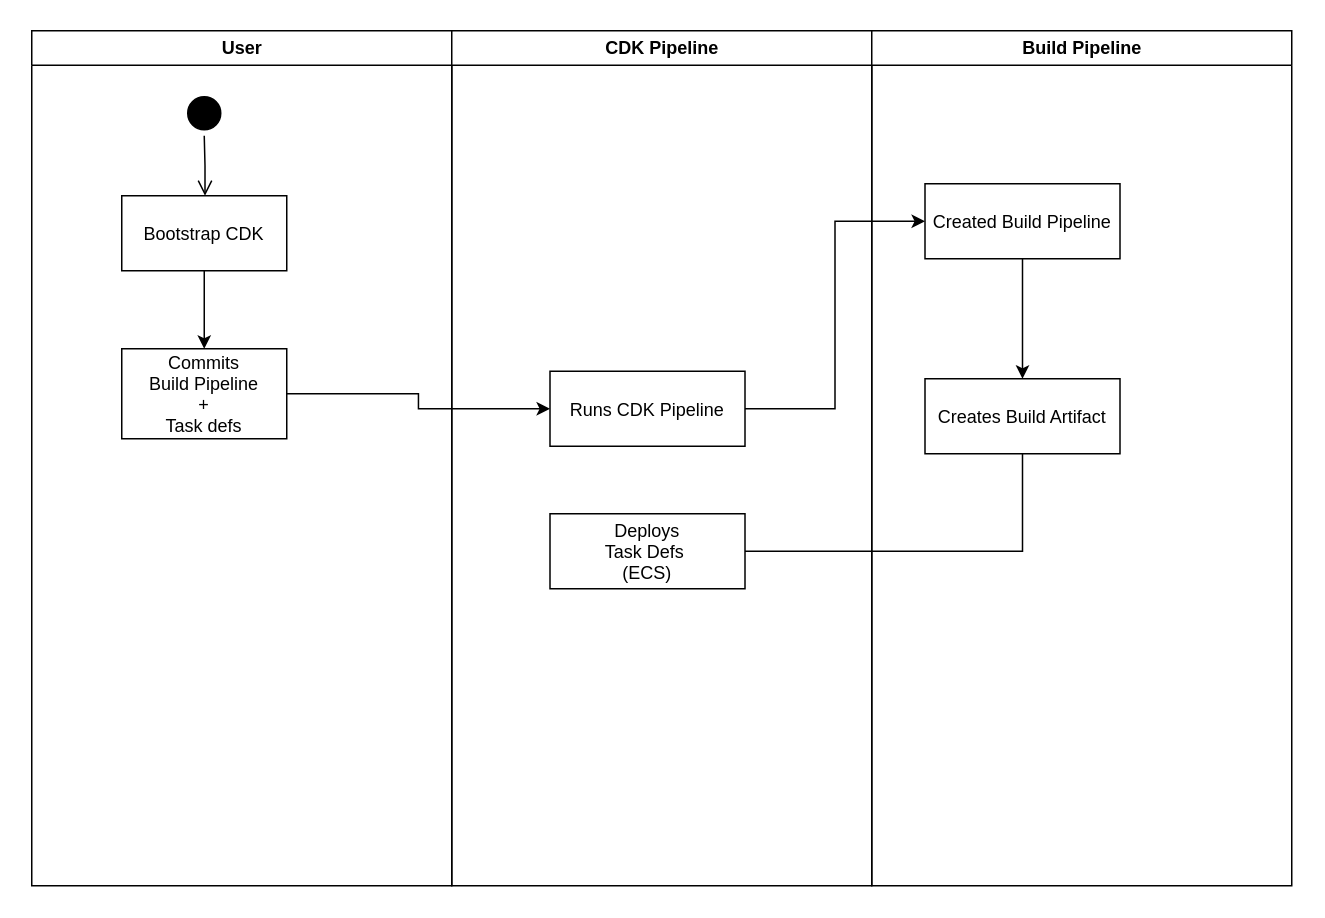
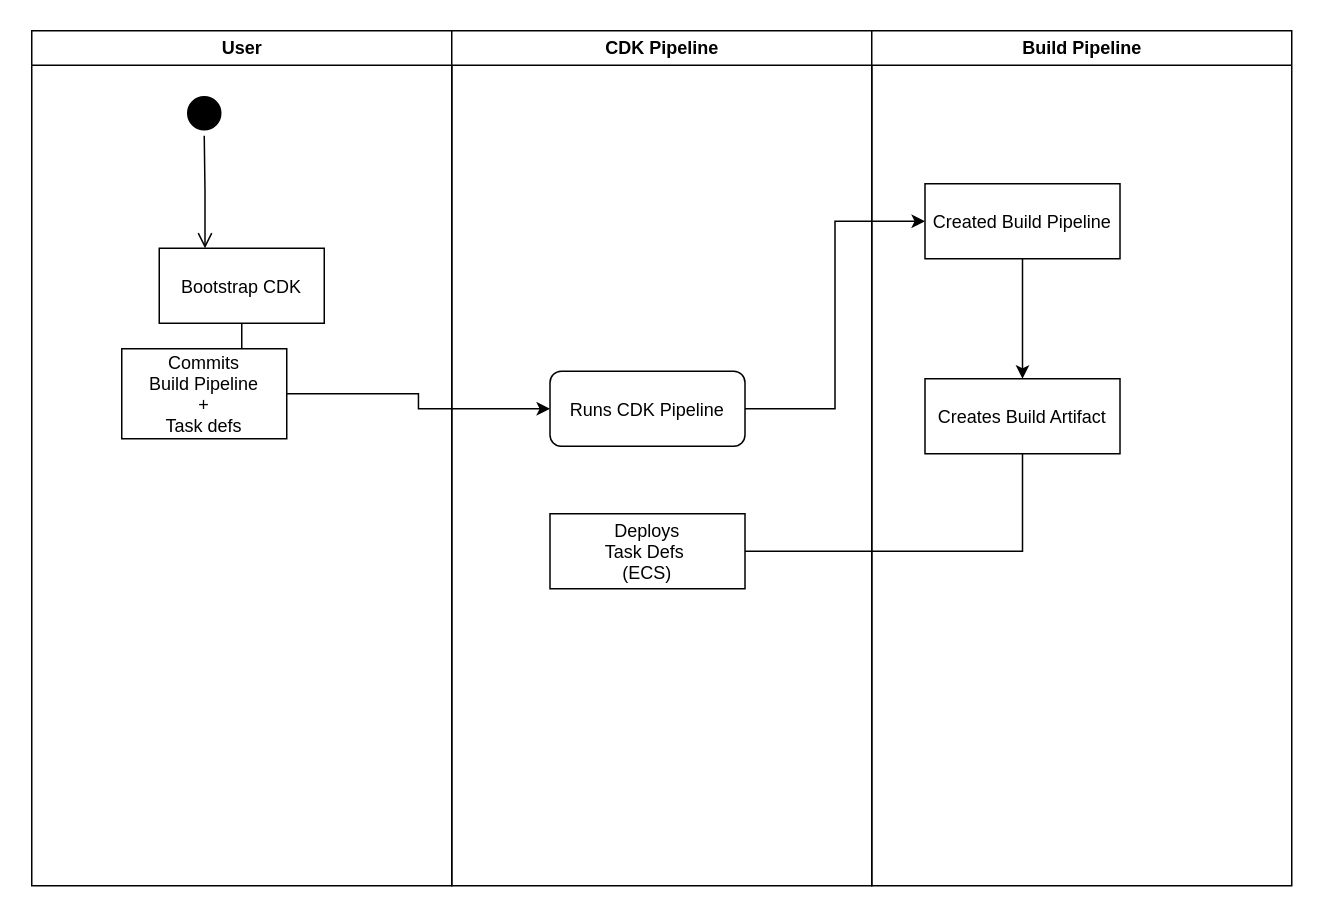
(204, 233) -> (242, 286)
(647, 409) -> (647, 409)
